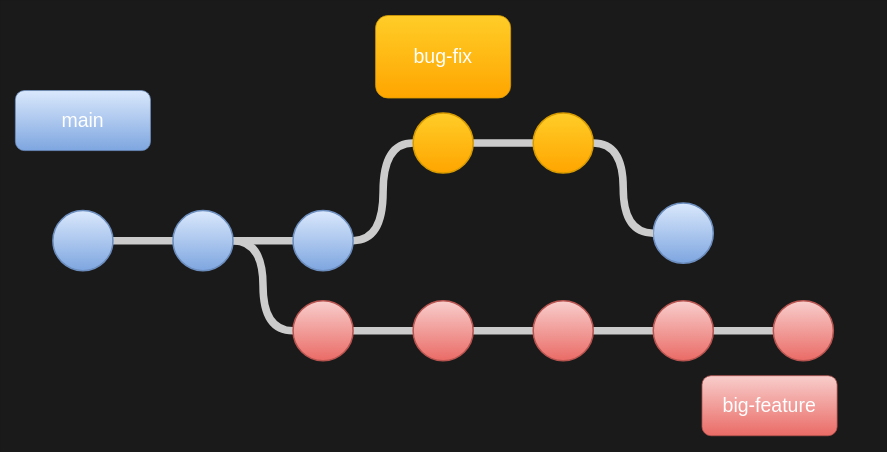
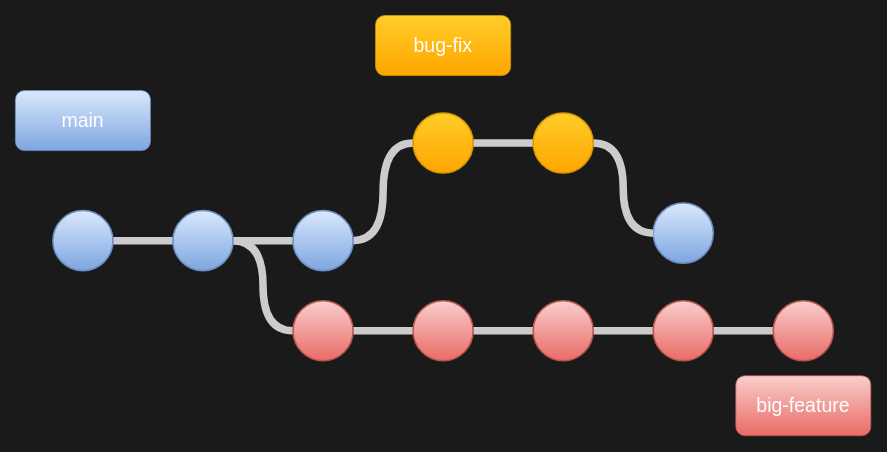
(443, 57) -> (443, 45)
(769, 405) -> (803, 405)
